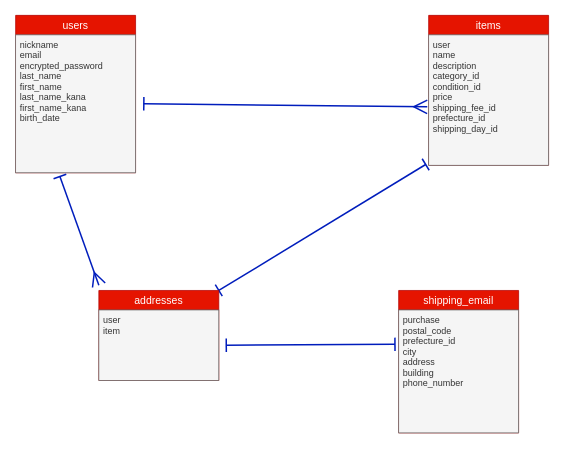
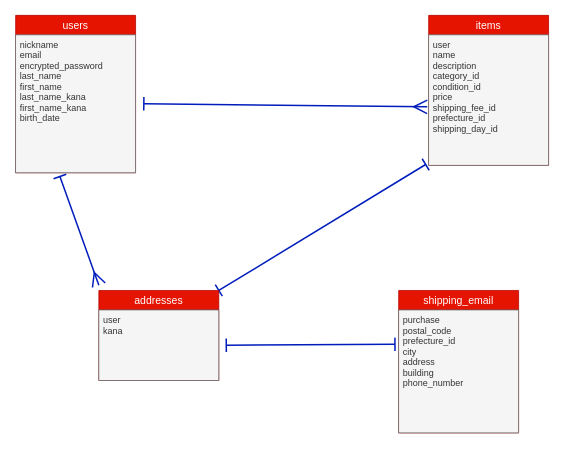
(113, 320) -> (113, 320)
